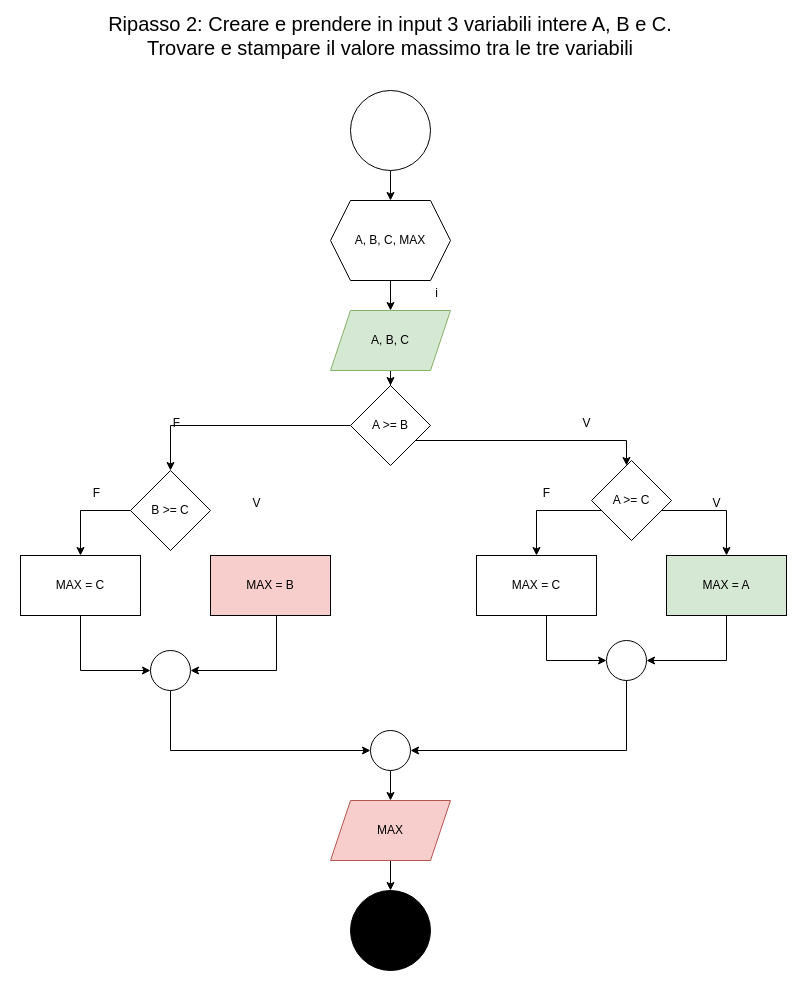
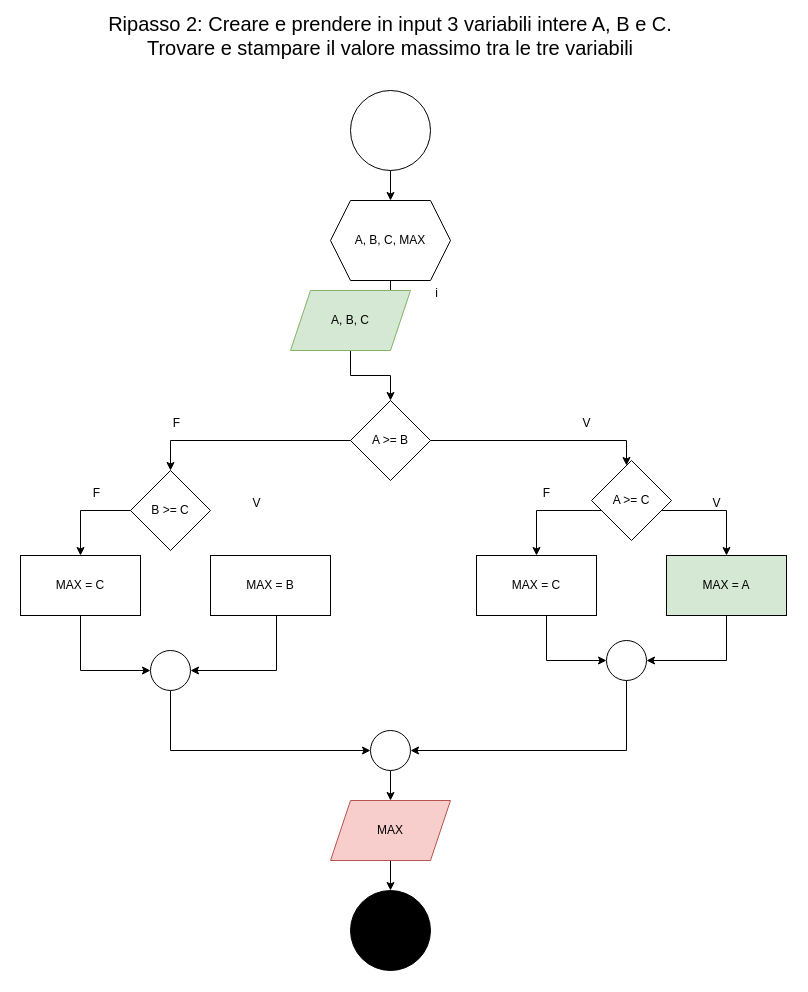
(391, 341) -> (351, 321)
(391, 426) -> (391, 441)
(271, 586) -> (271, 586)
